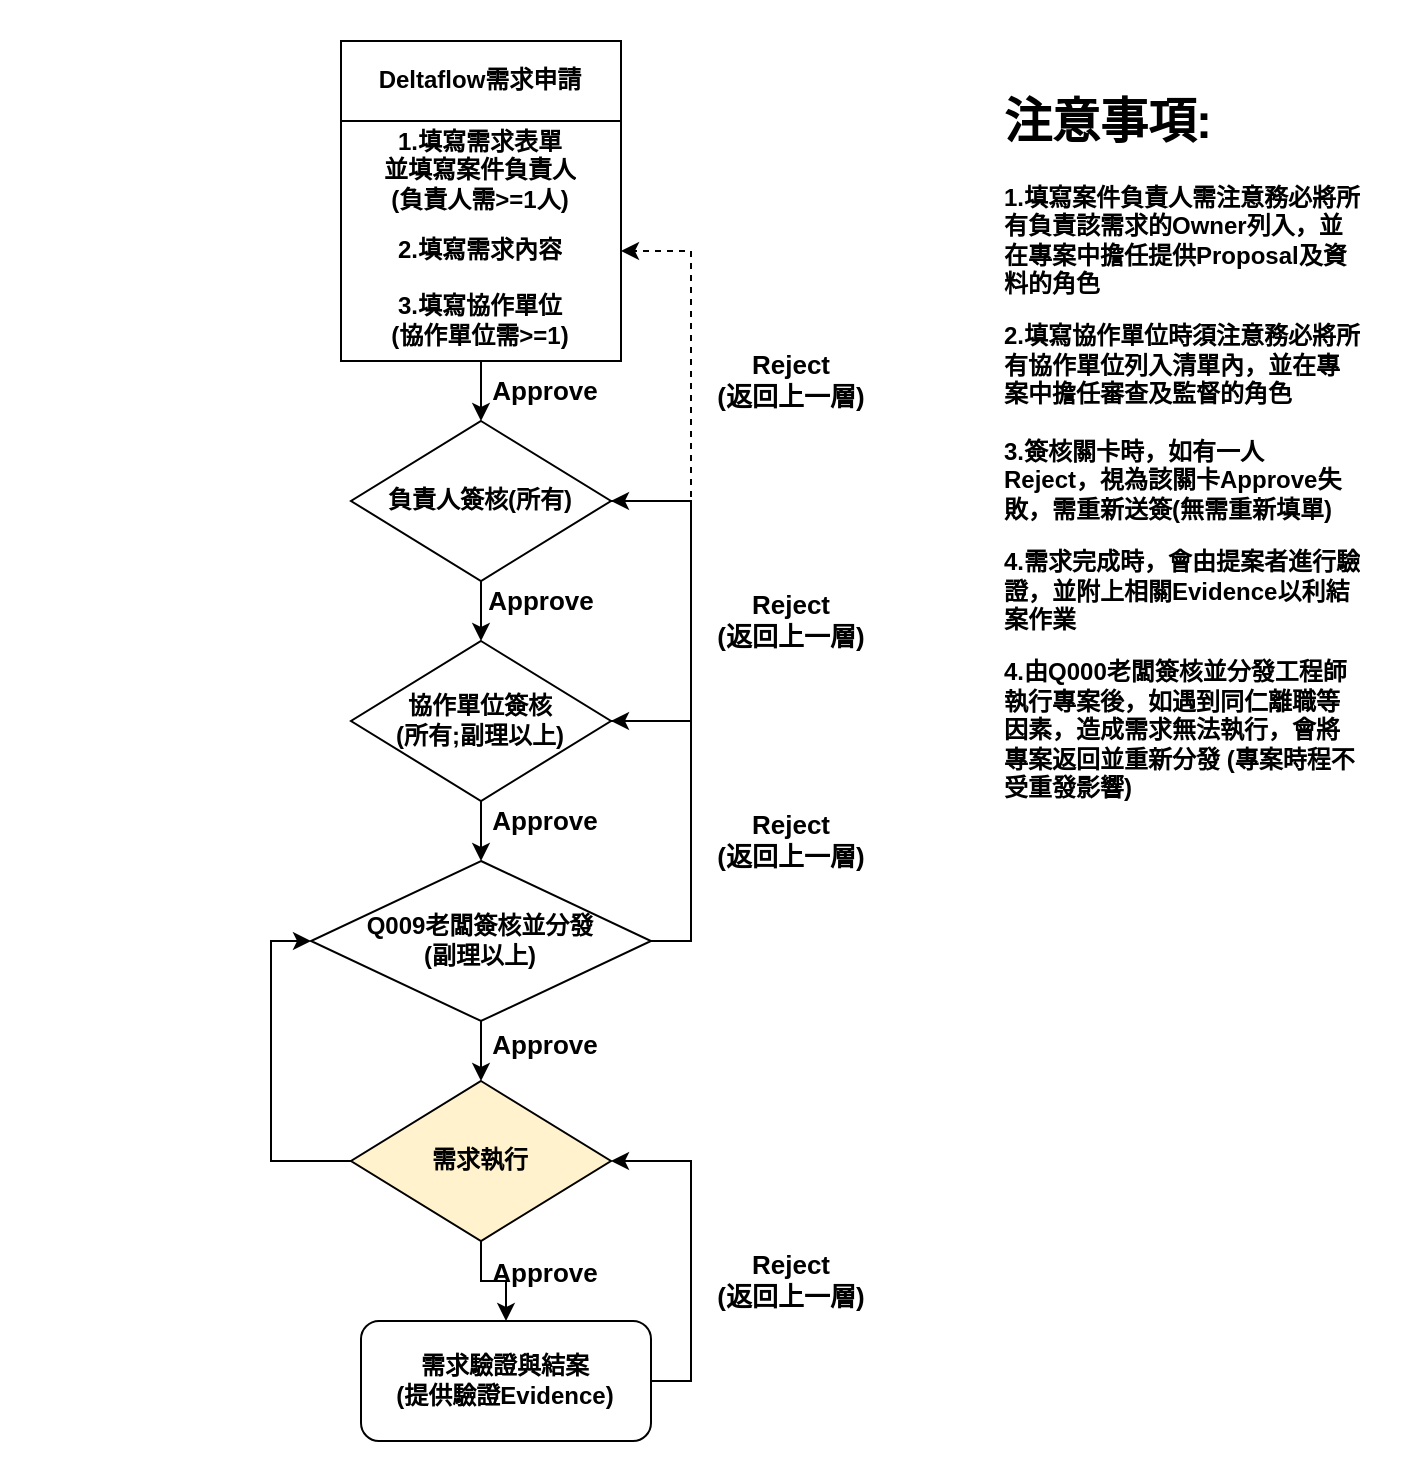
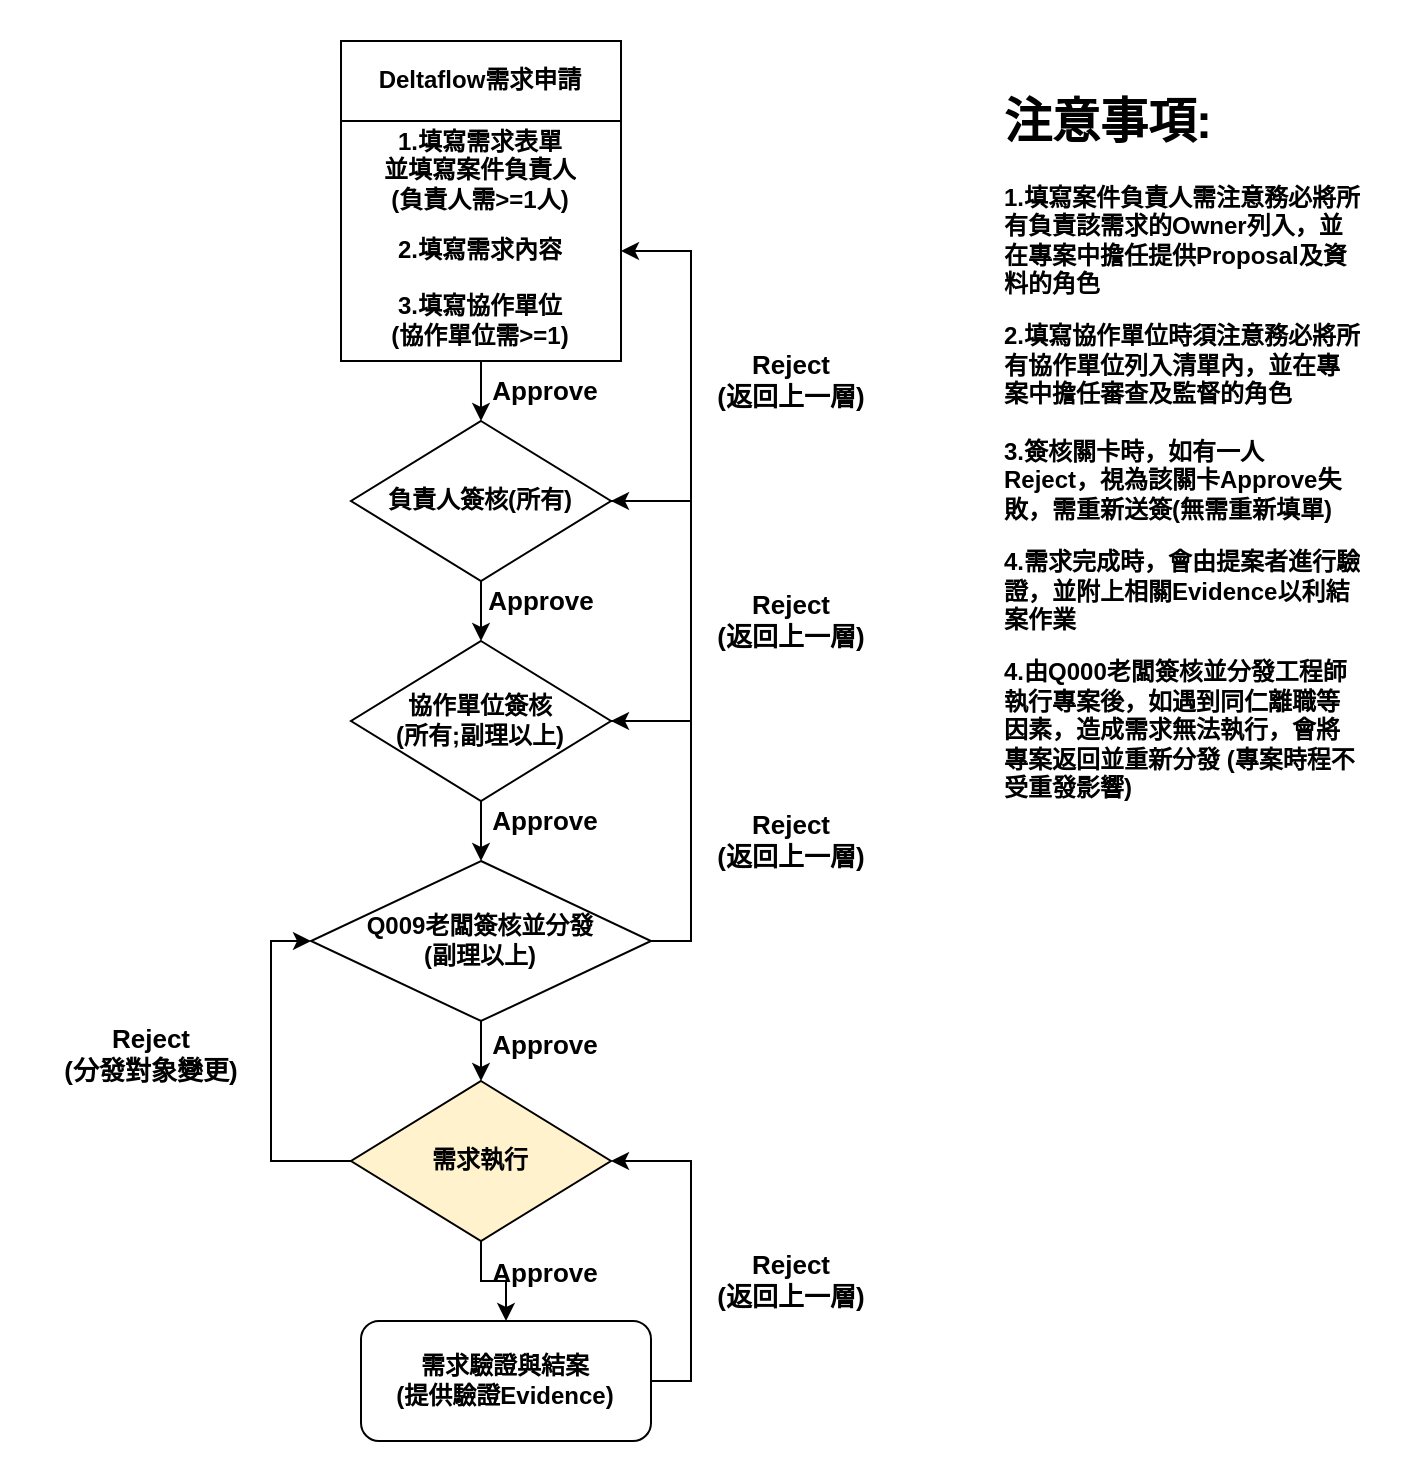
(691, 346) -> (691, 346)
none -> (151, 1055)
